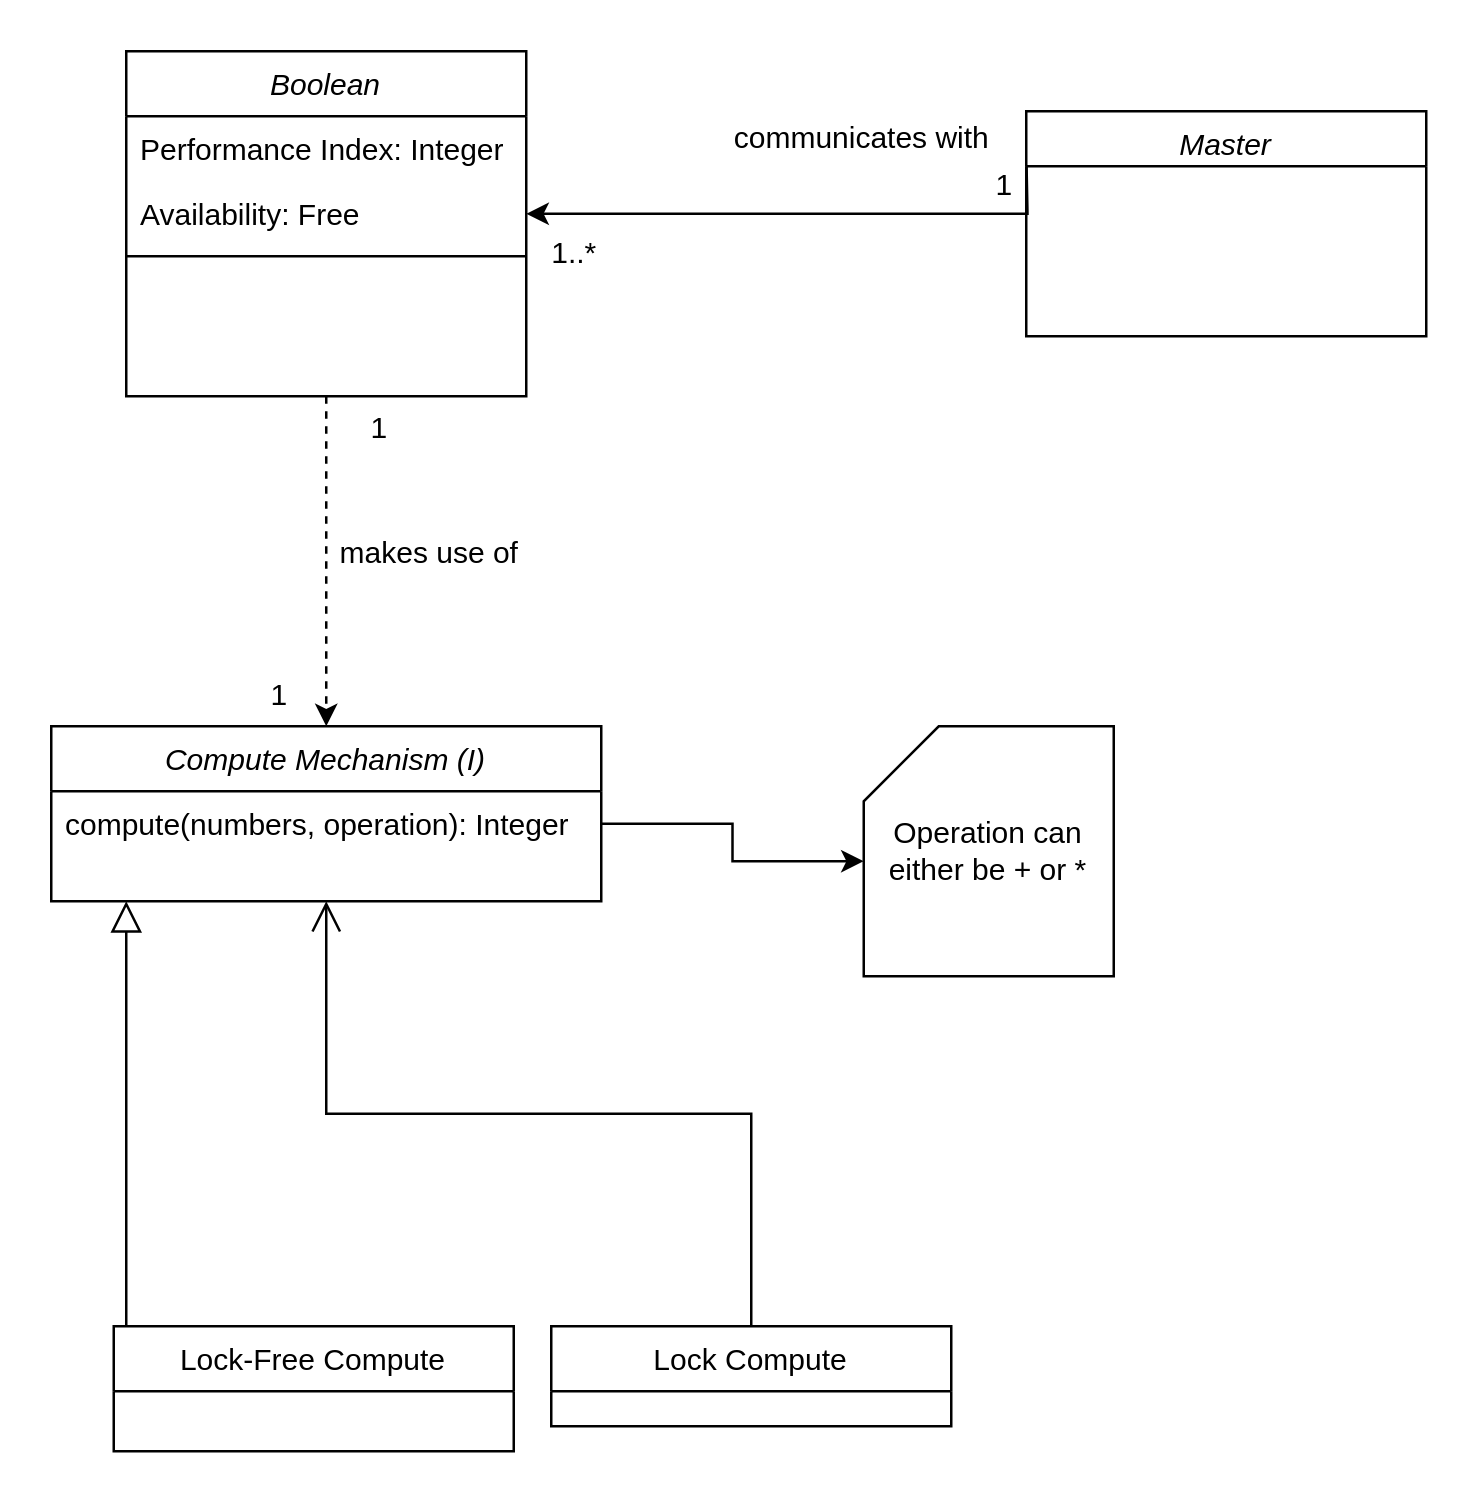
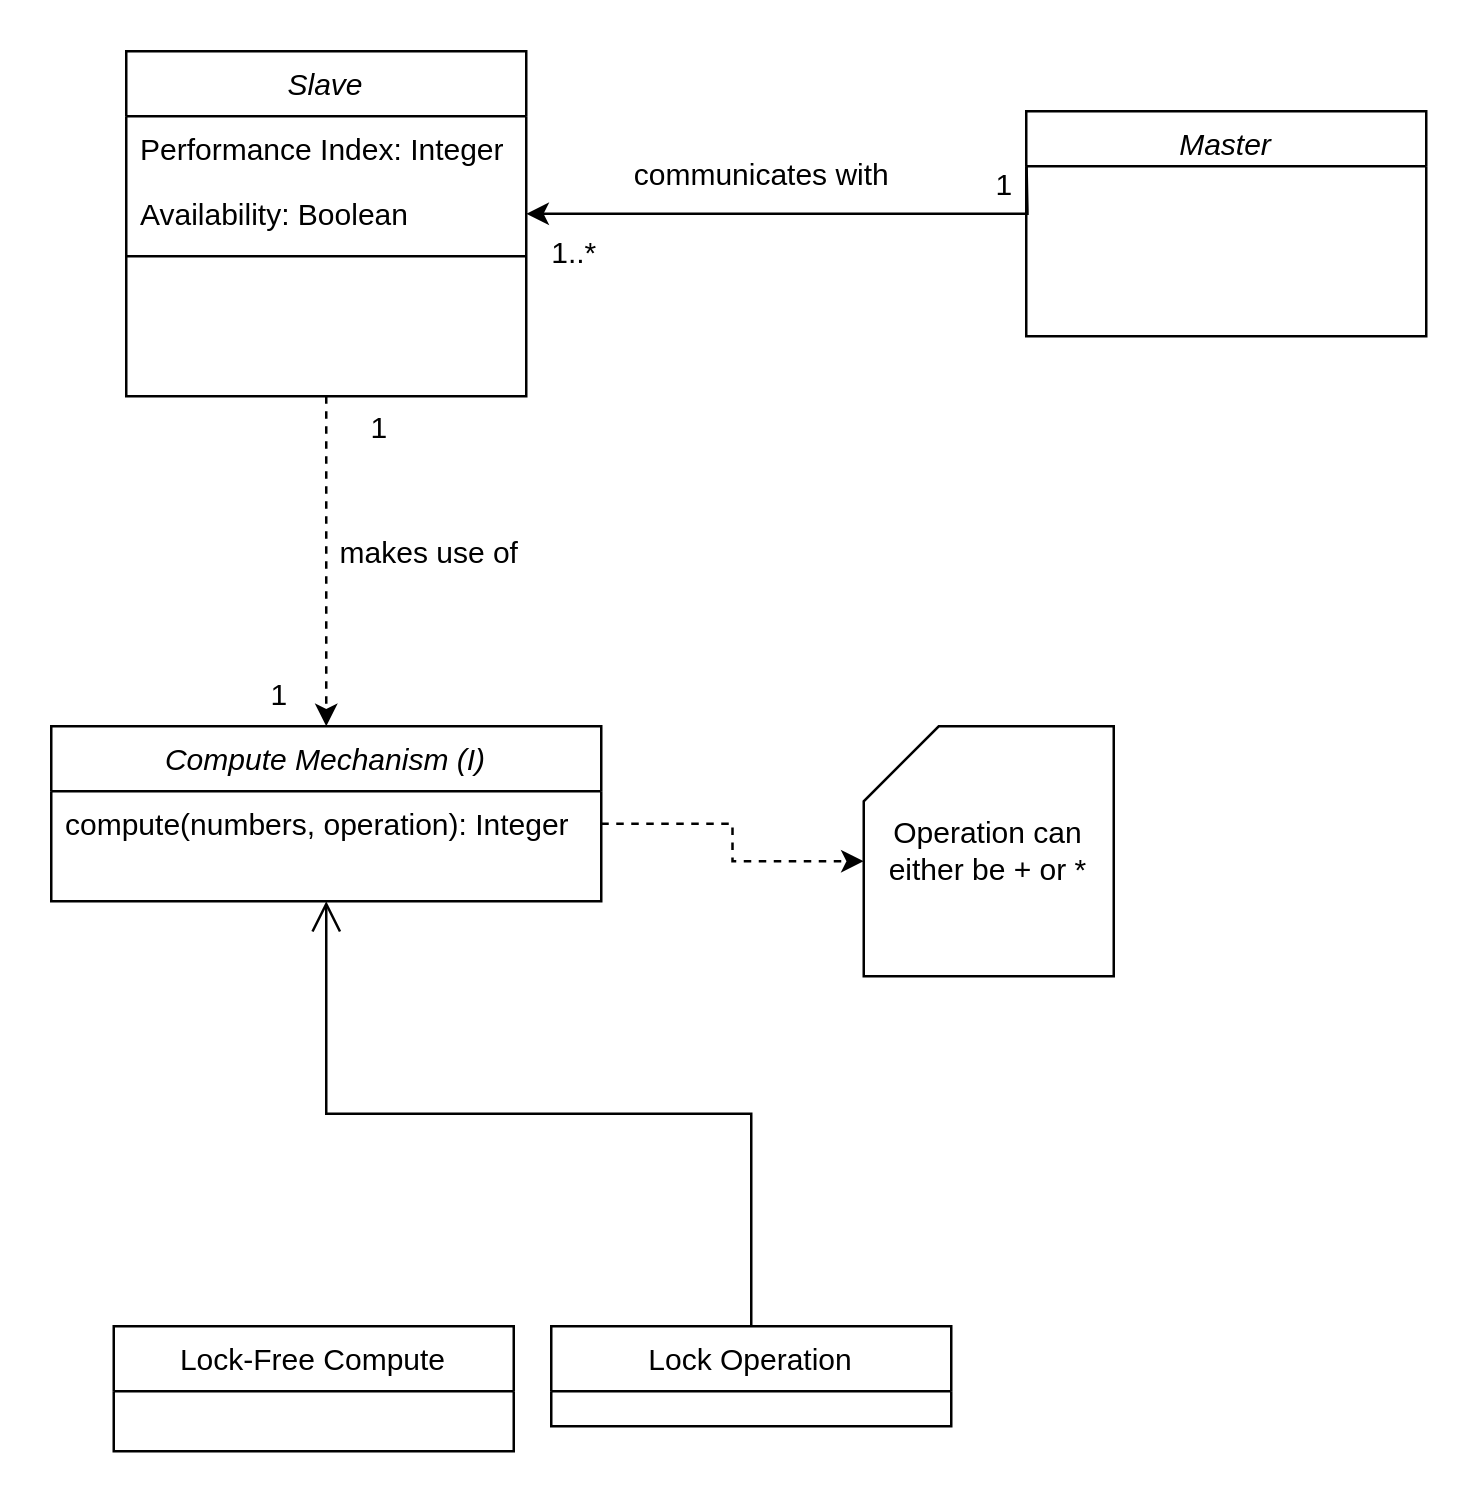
(325, 85) -> (325, 85)
(861, 139) -> (761, 176)
(264, 215) -> (285, 215)
(733, 837) -> (733, 837)
(126, 1129) -> none
(750, 1360) -> (750, 1360)
